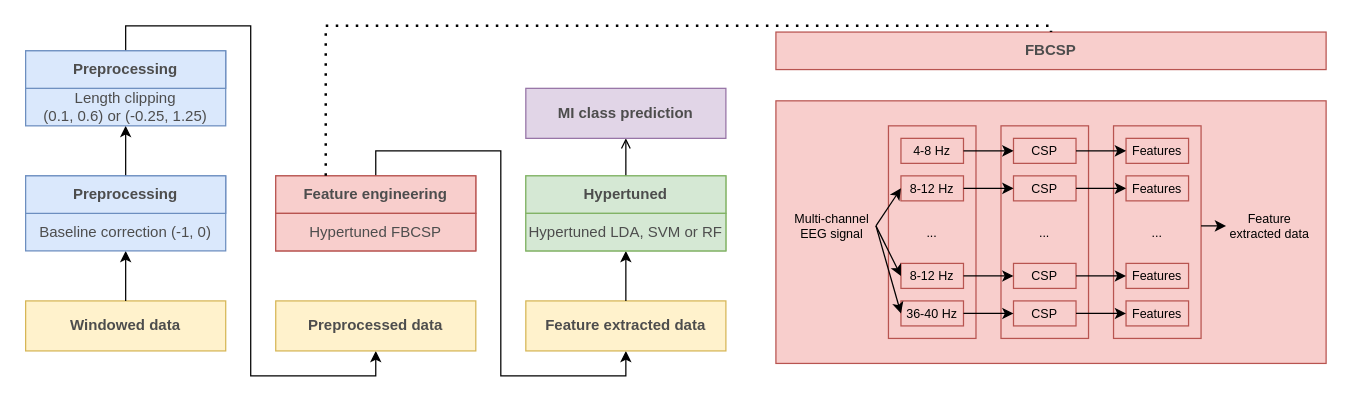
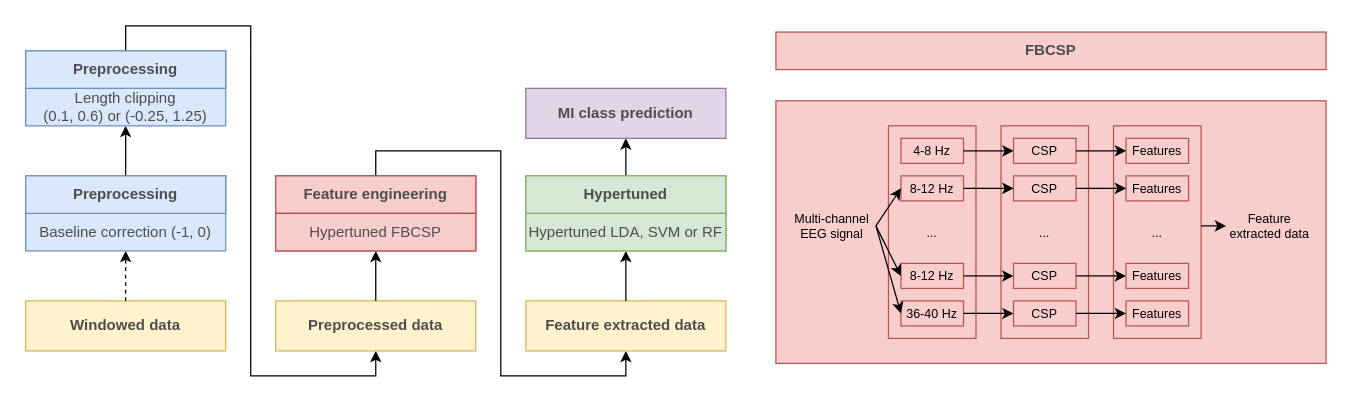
(616, 26) -> none
(626, 146) -> (626, 148)
(126, 280) -> (126, 280)
none -> (376, 280)
